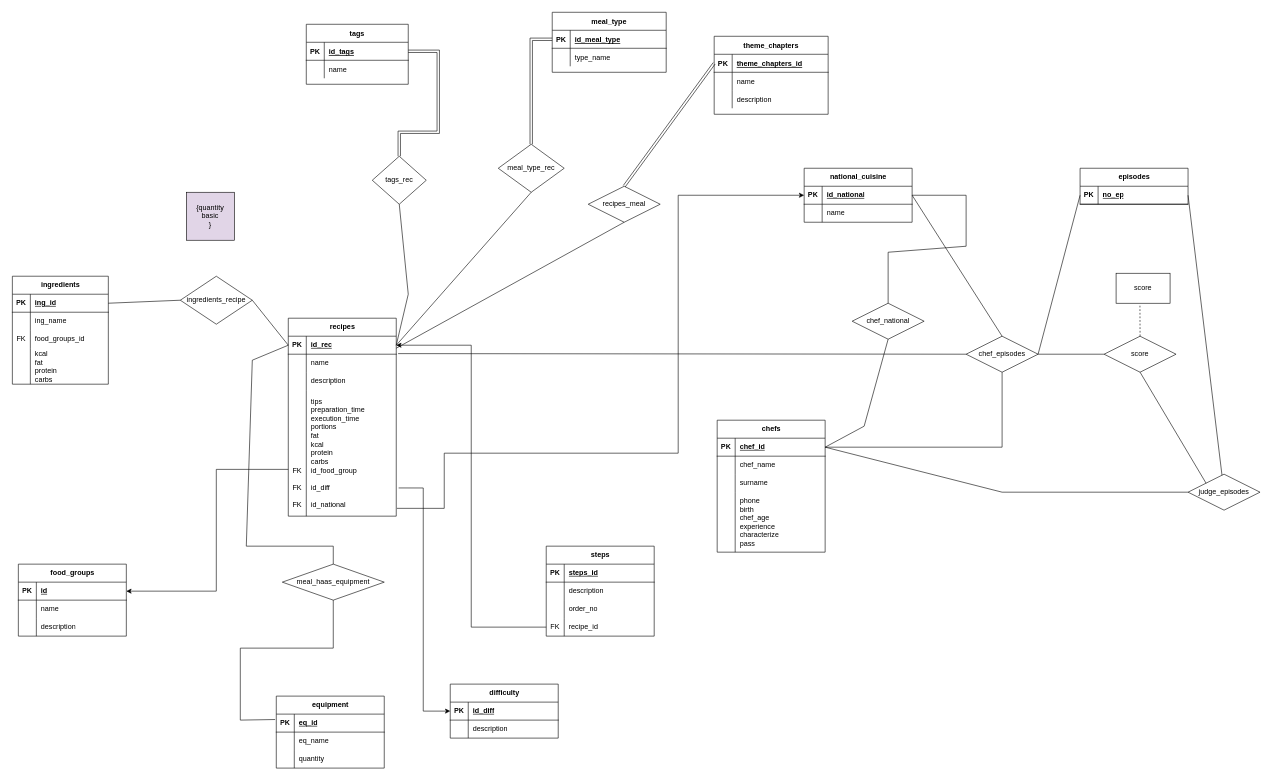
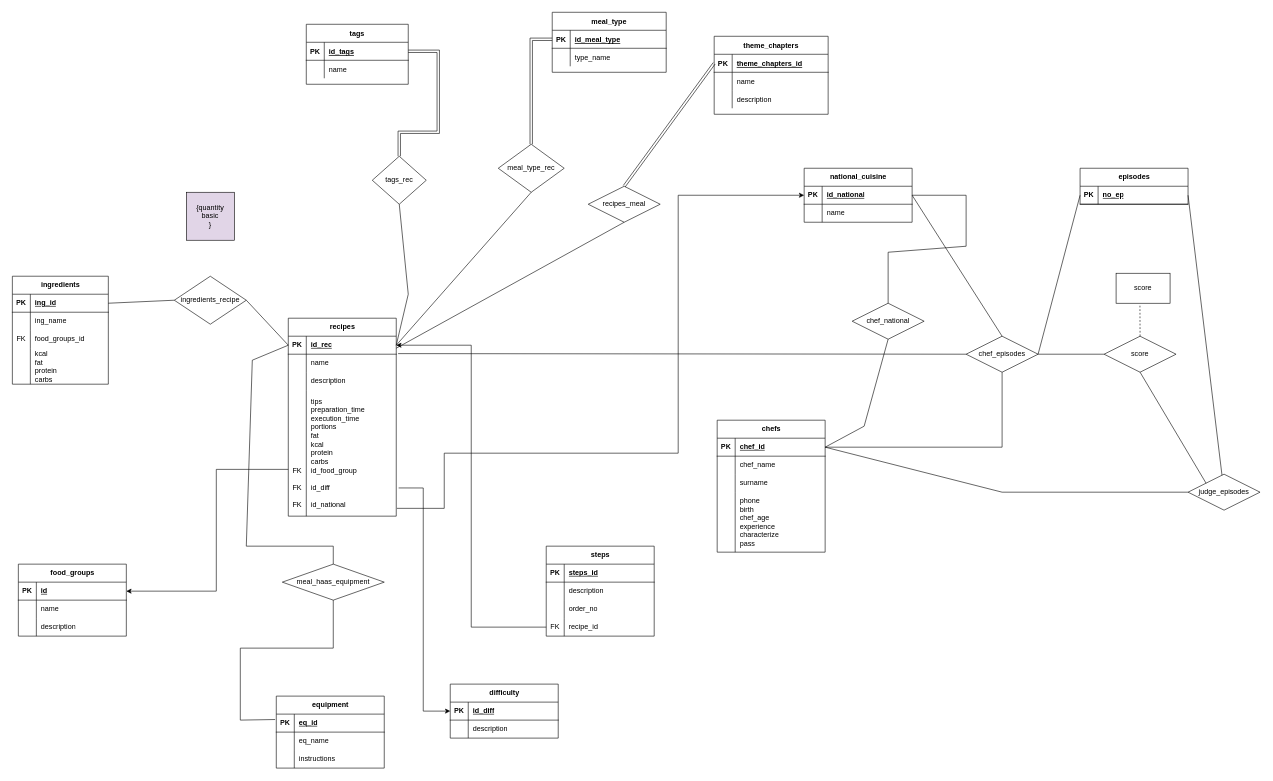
(216, 300) -> (210, 300)
(314, 759) -> (321, 759)
